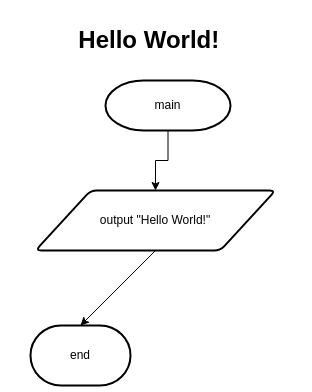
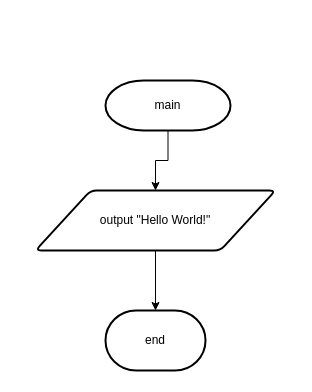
(156, 41) -> none
(81, 356) -> (156, 341)
